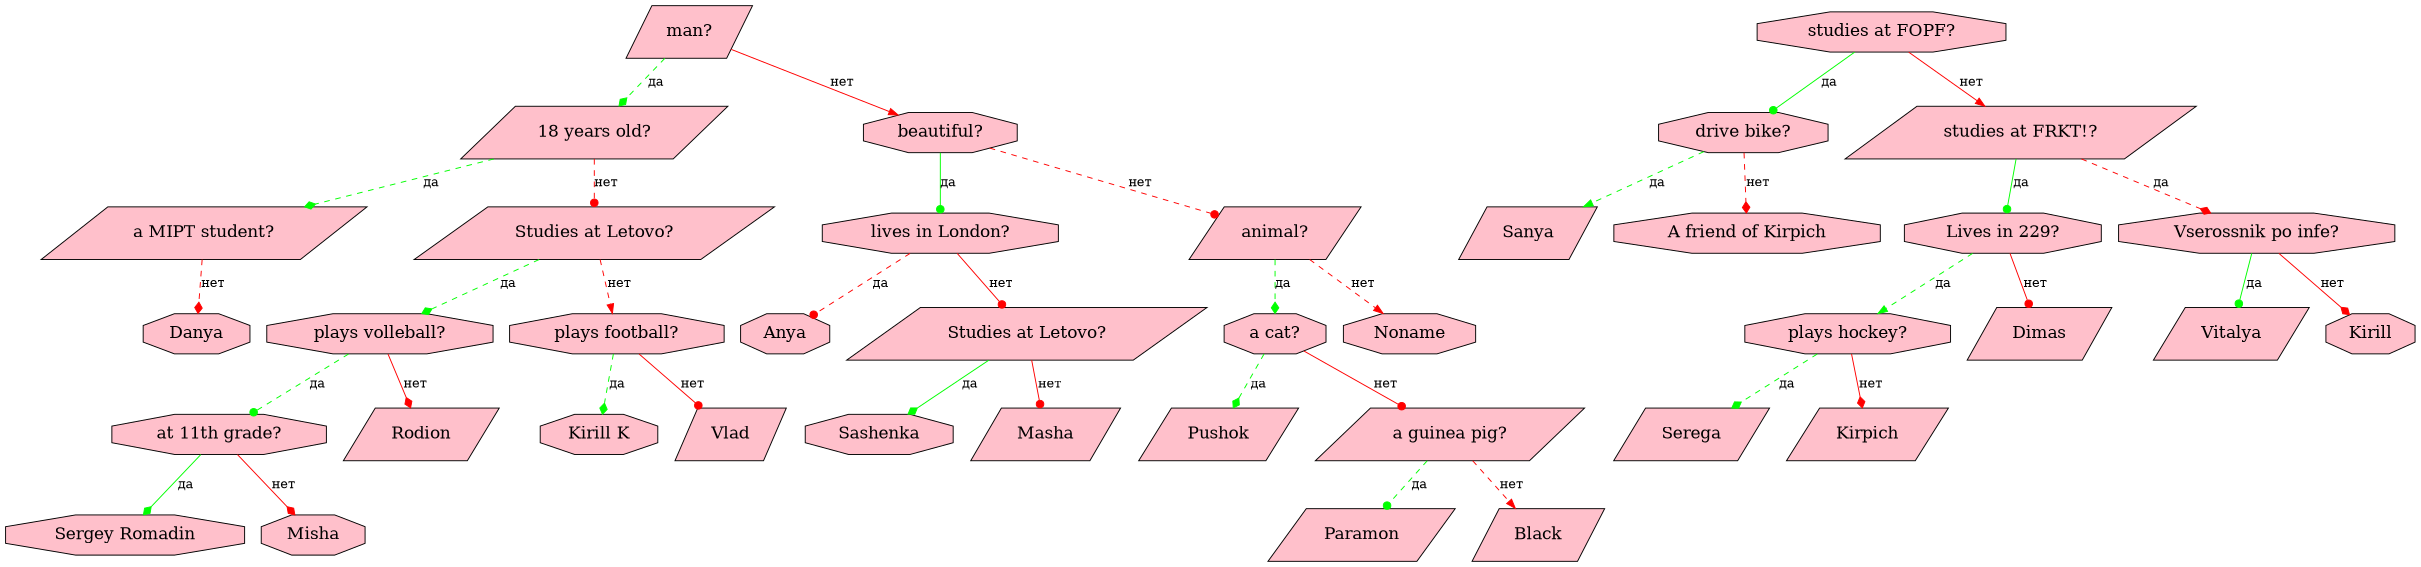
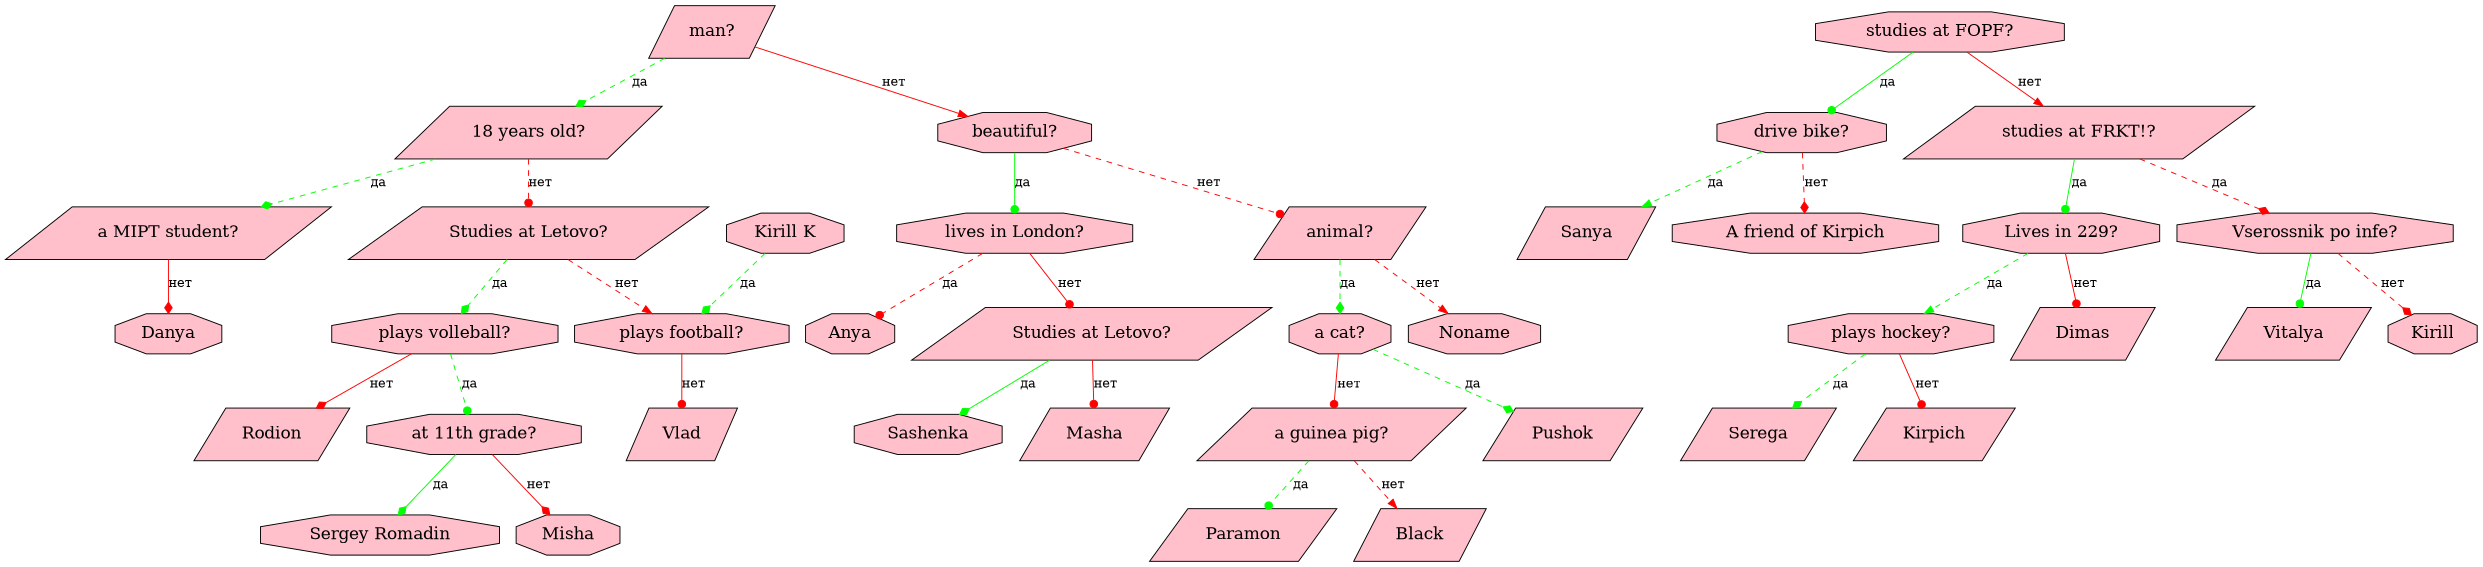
(2310, 280) -> (2370, 281)
(201, 281) -> (168, 281)
(1856, 375) -> (1910, 377)
(609, 378) -> (738, 280)
